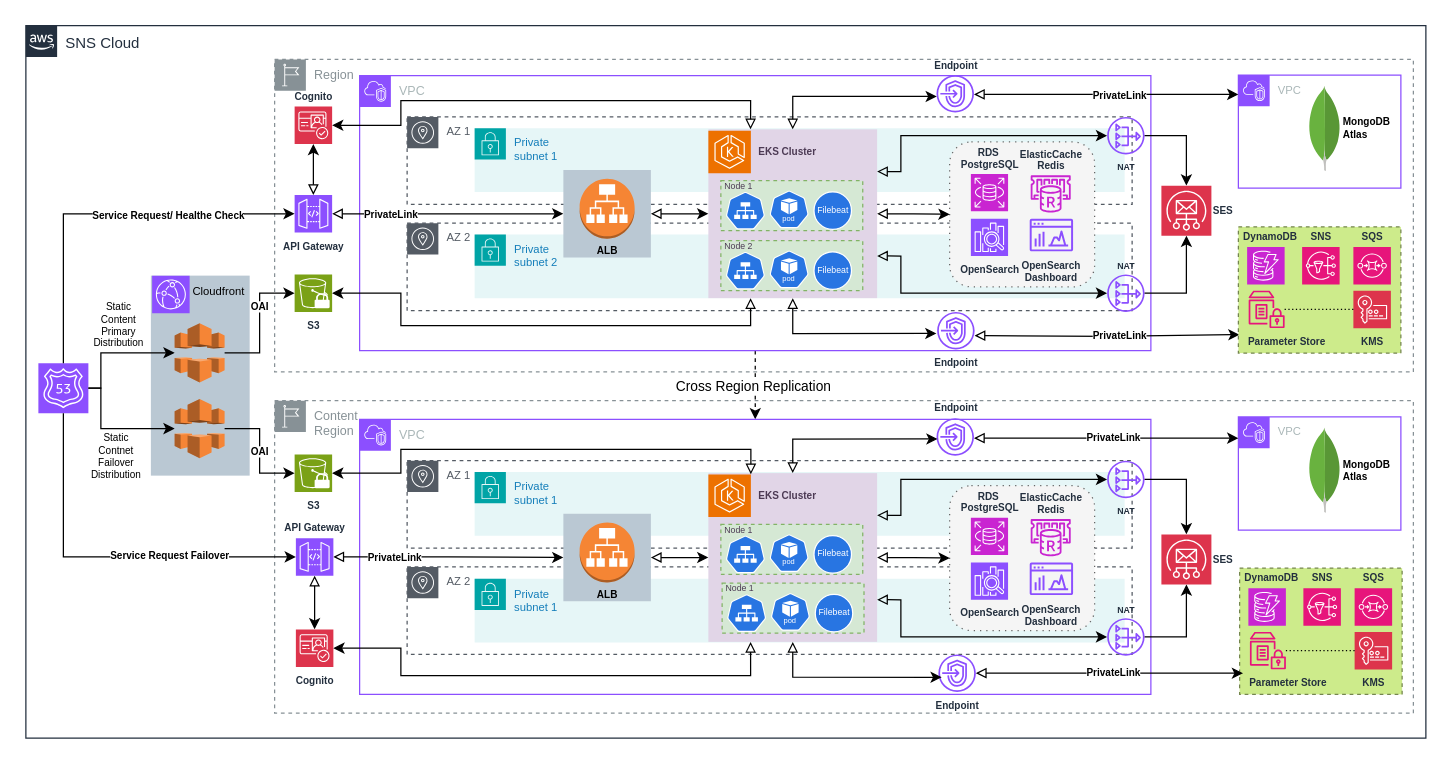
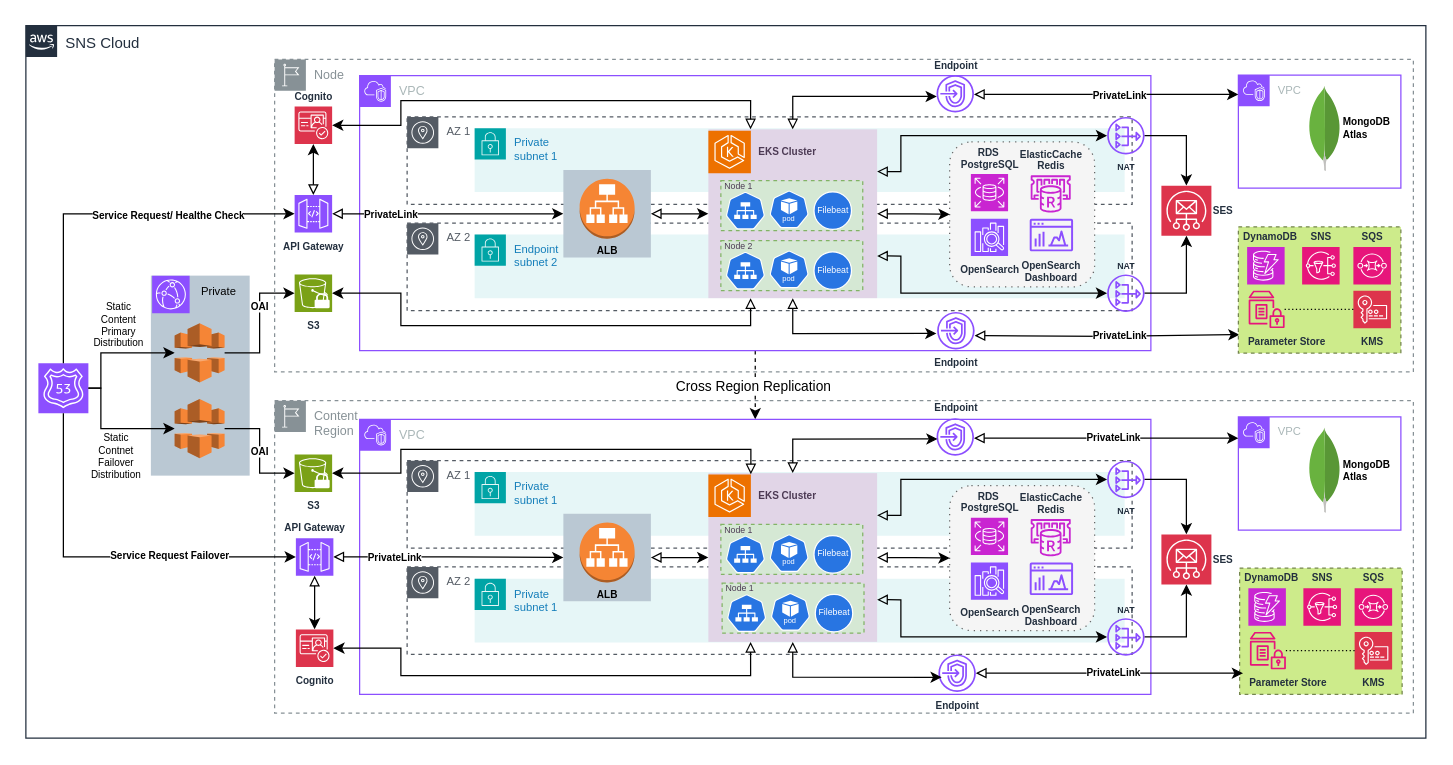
(334, 76) -> (328, 76)
(538, 257) -> (538, 257)
(219, 292) -> (219, 292)
